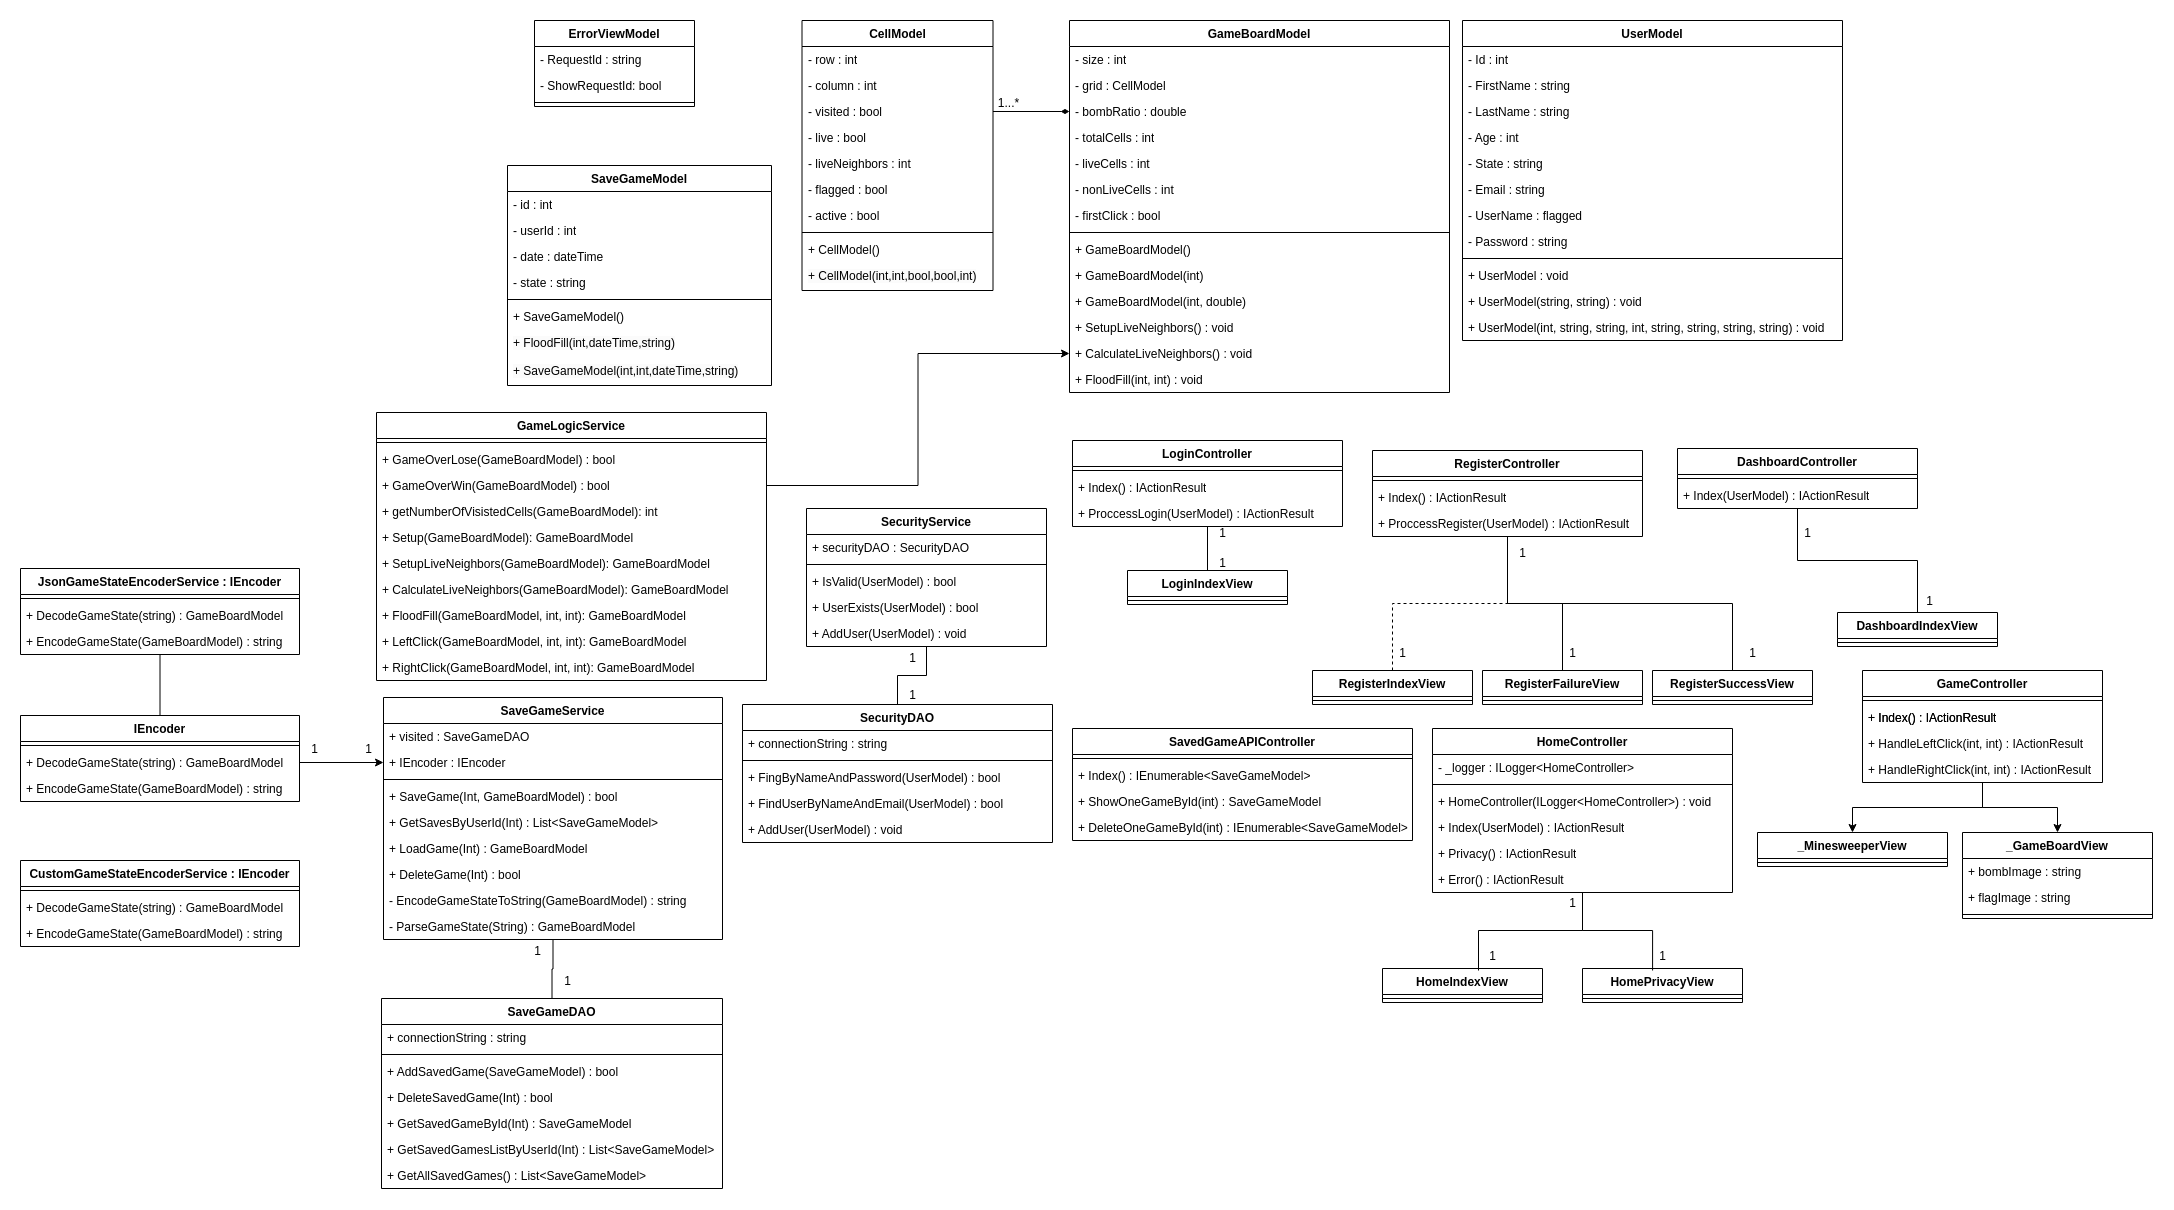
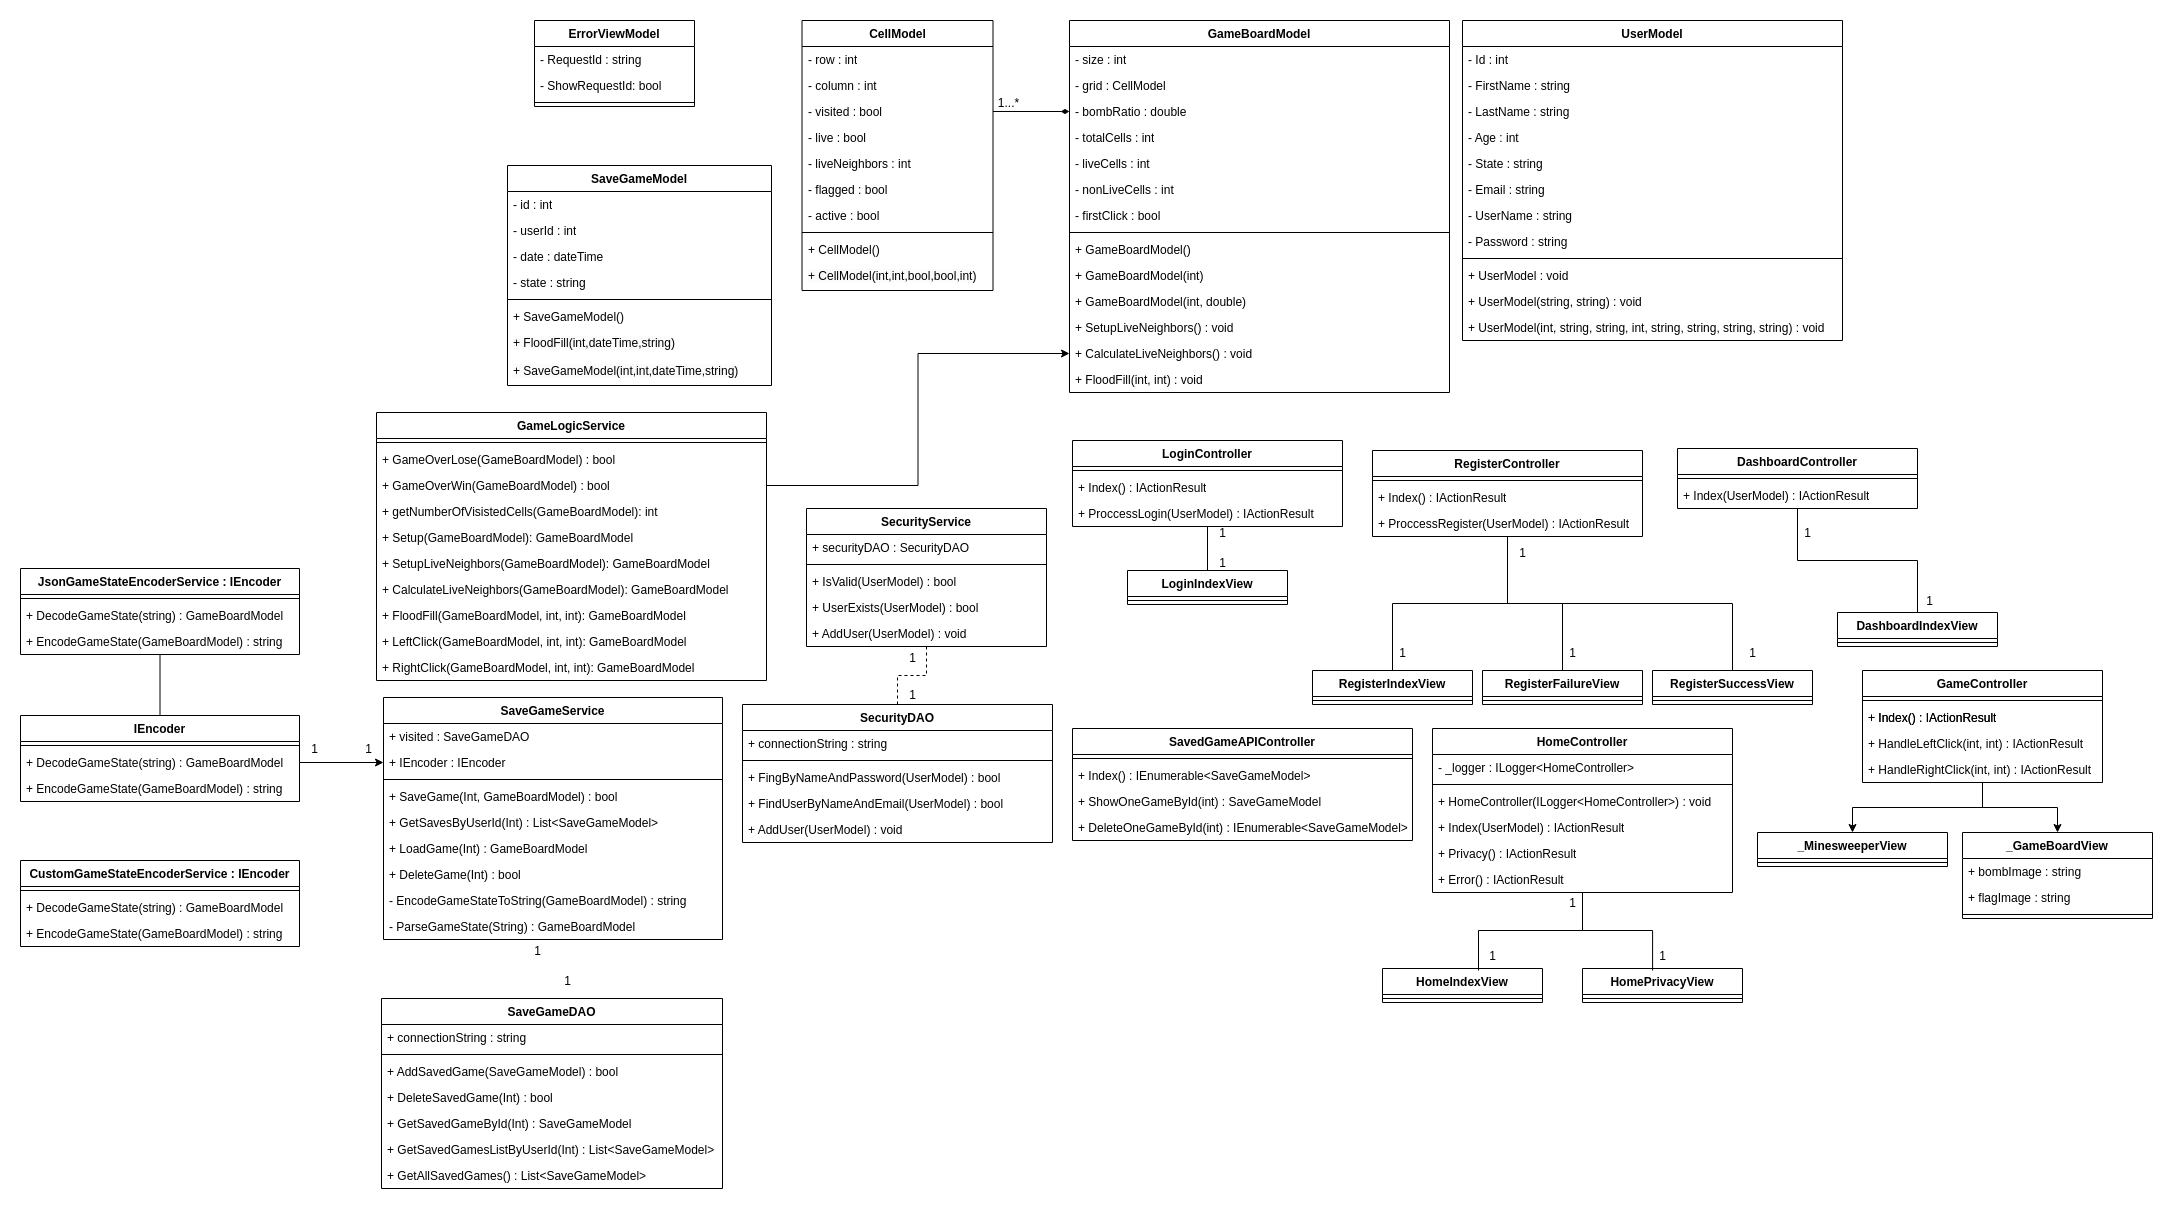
(1528, 217) -> (1525, 217)
(1418, 604) -> (1418, 604)
(913, 676) -> (913, 676)
(552, 969) -> none
